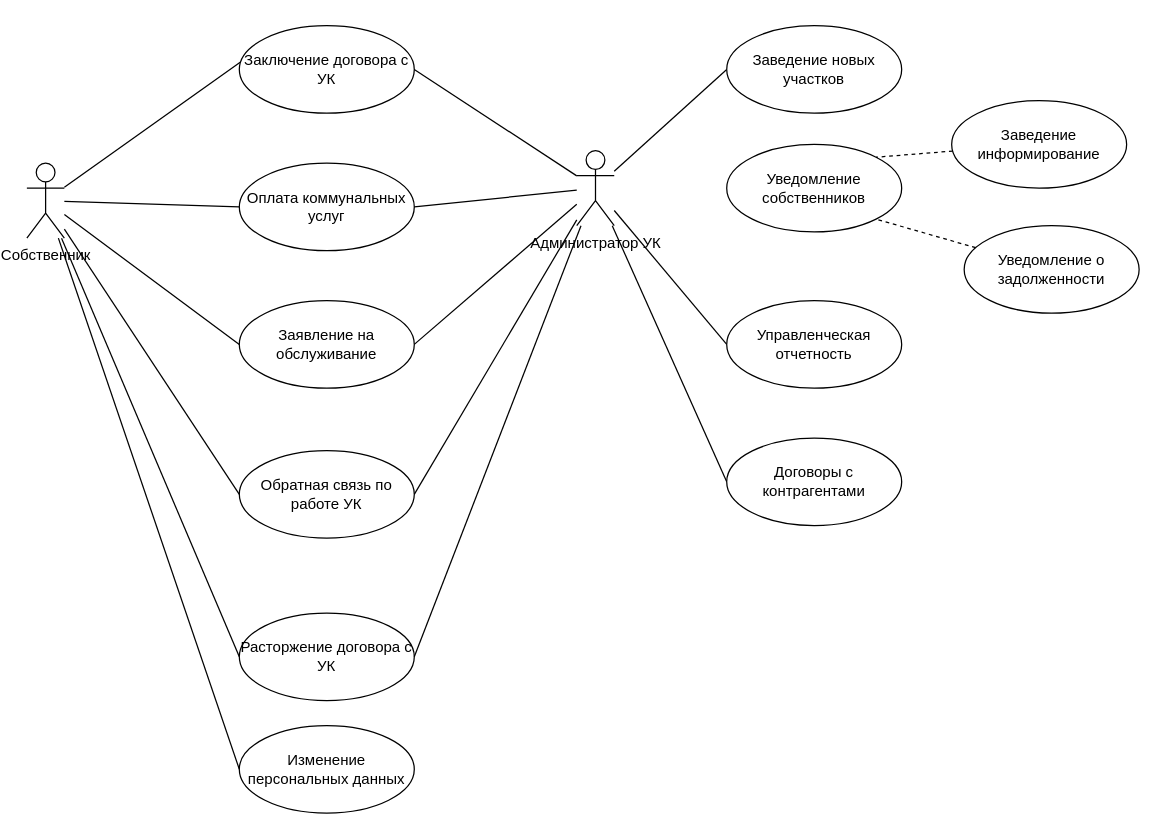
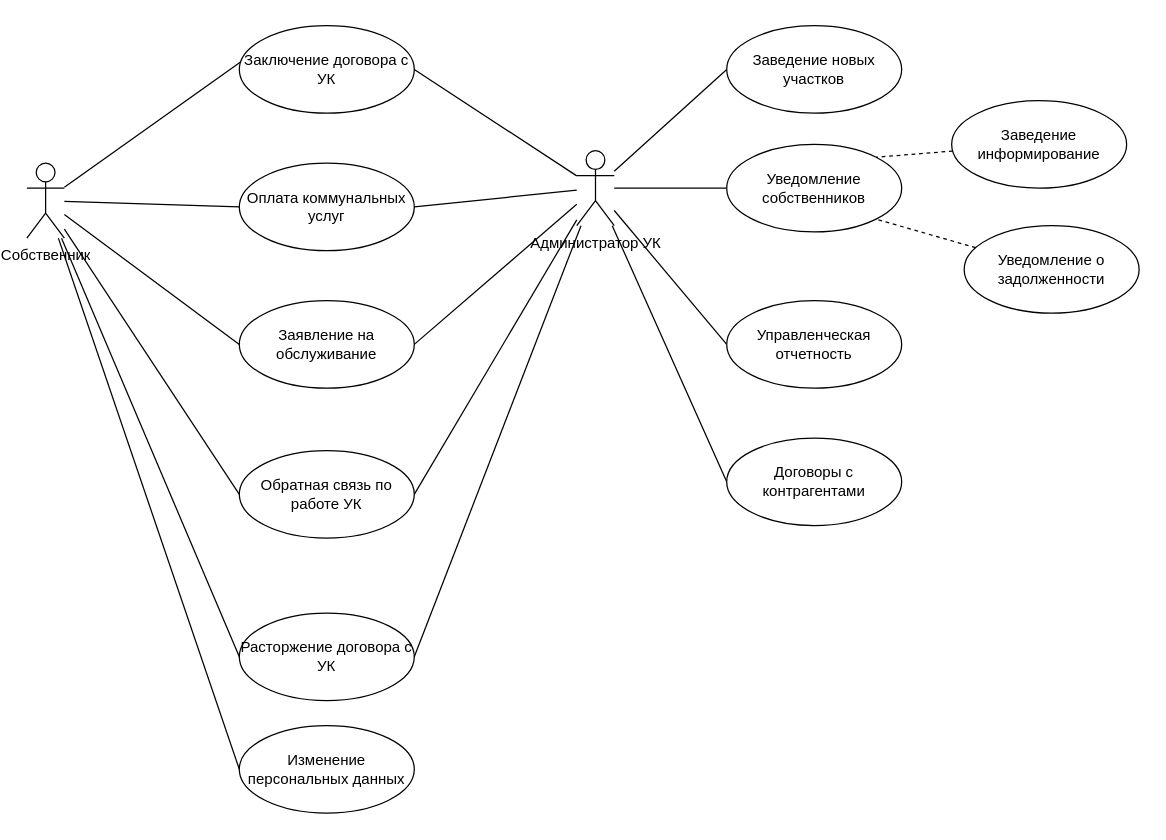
none -> (671, 188)
